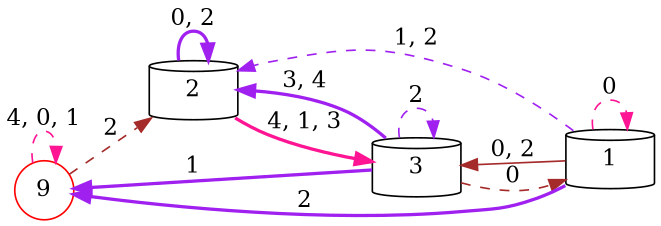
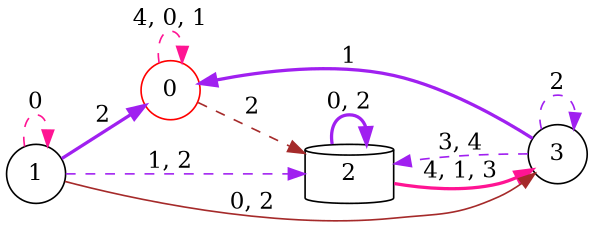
(324, 103) -> (469, 155)
(610, 159) -> (36, 174)
(417, 167) -> (558, 154)
(44, 190) -> (171, 90)
(506, 190) -> none
